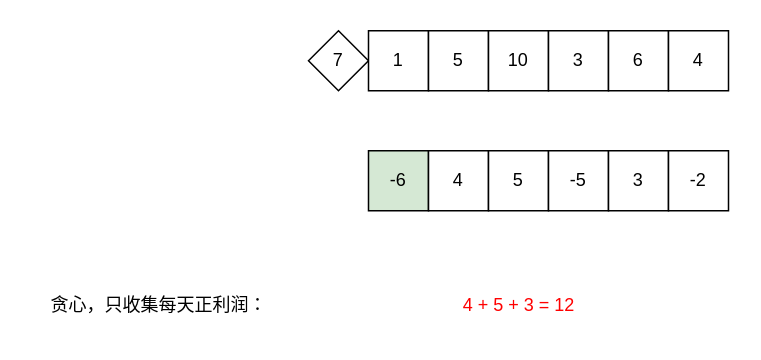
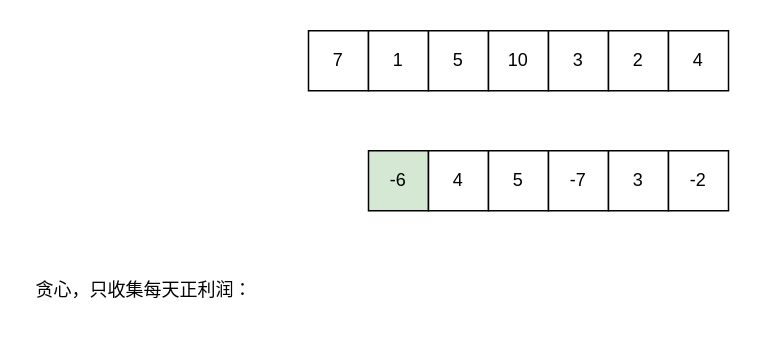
(338, 61) -> (338, 61)
(638, 61) -> (638, 61)
(578, 181) -> (578, 181)
(158, 305) -> (143, 290)
(518, 305) -> none
